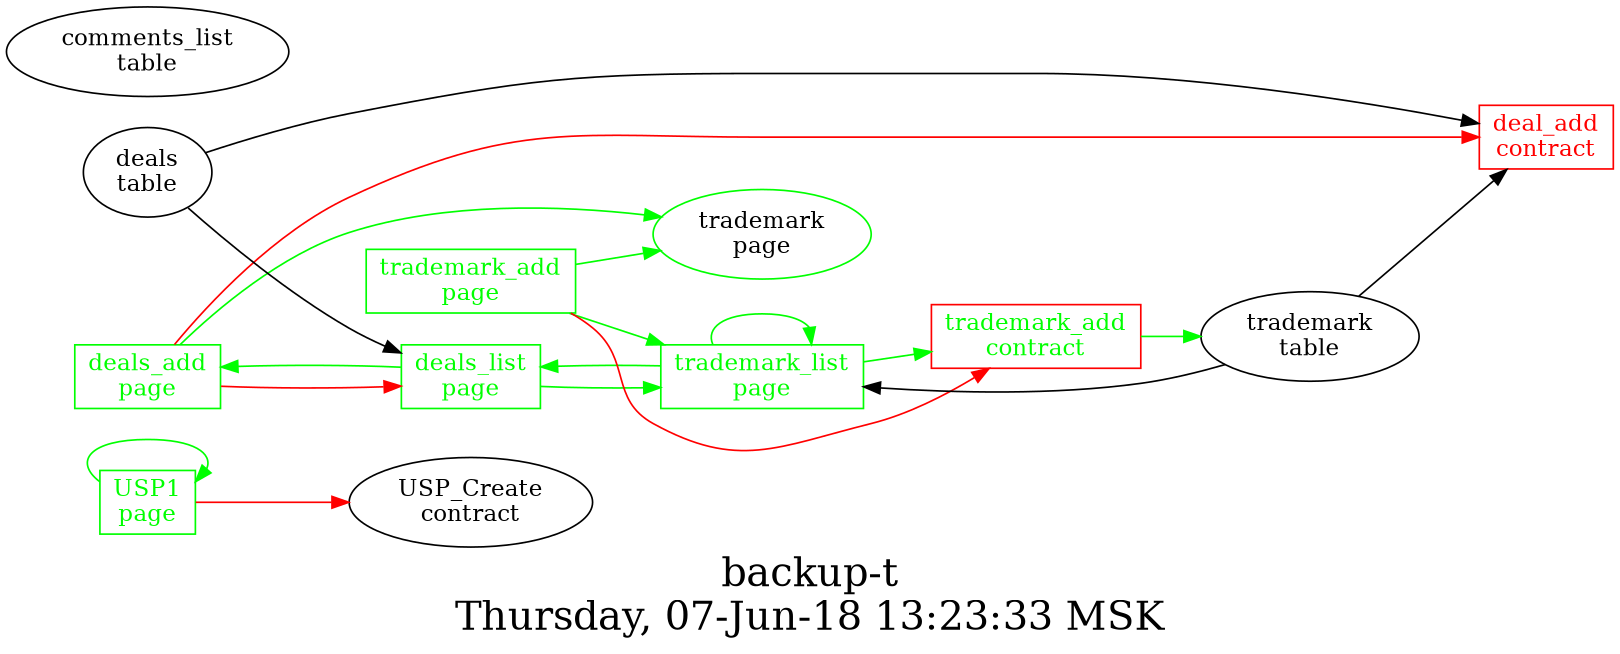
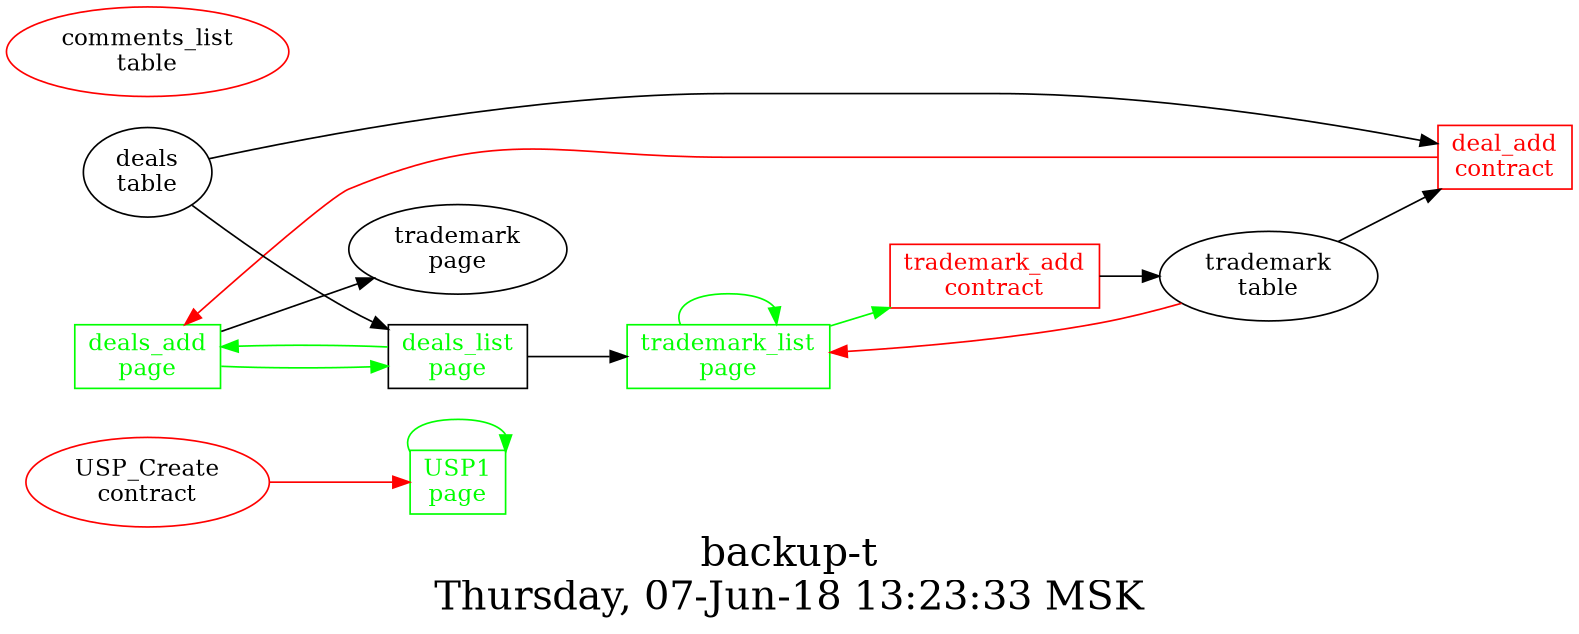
(148, 52) -> (148, 52)
(785, 137) -> (793, 157)
(394, 221) -> (290, 308)
(762, 234) -> (458, 249)
(471, 281) -> none
(1036, 336) -> (995, 276)
(1162, 336) -> (1121, 276)
(604, 365) -> none
(471, 377) -> (458, 357)
(302, 388) -> (296, 368)
(592, 388) -> (569, 357)
(1054, 391) -> (1016, 336)
(264, 502) -> (331, 482)
(471, 502) -> (148, 482)
